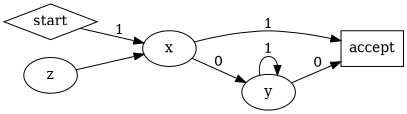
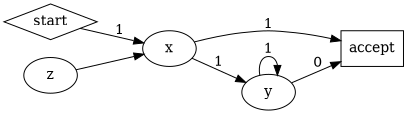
(219, 62) -> (219, 62)
